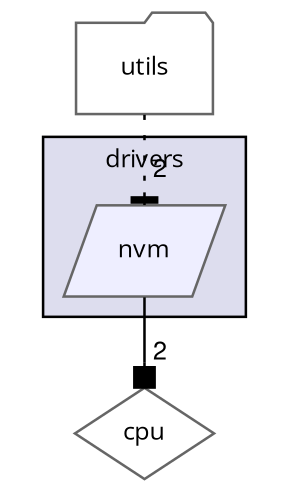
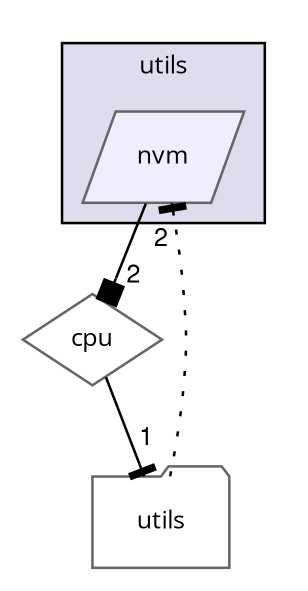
(144, 161) -> (163, 67)
none -> (123, 421)
